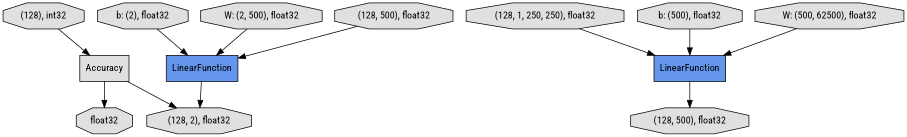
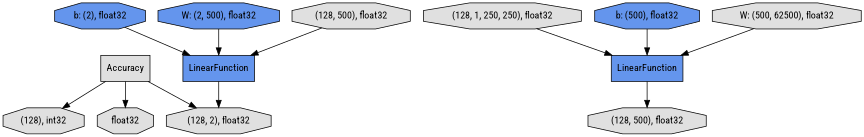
(143, 16) -> (100, 16)
(261, 16) -> (219, 16)
(690, 16) -> (647, 16)
(71, 40) -> (87, 93)
